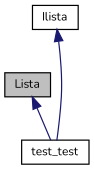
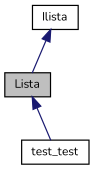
(62, 91) -> (39, 57)
